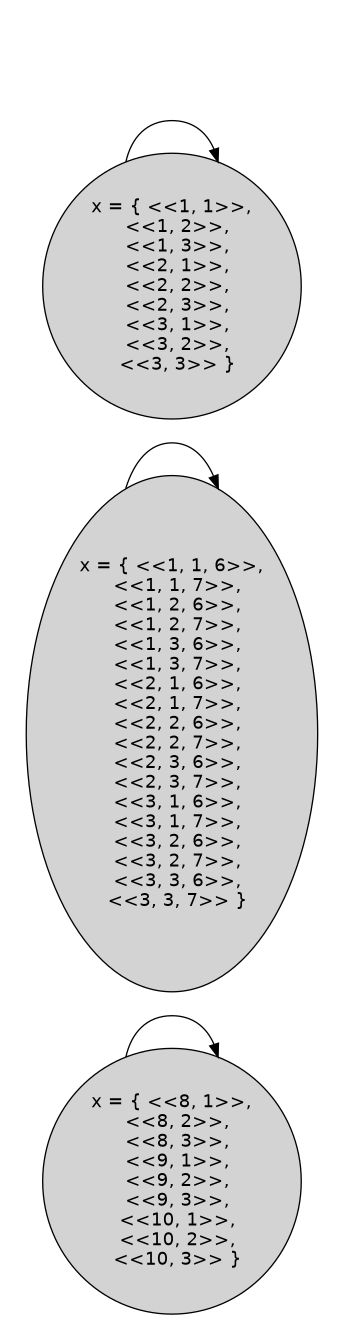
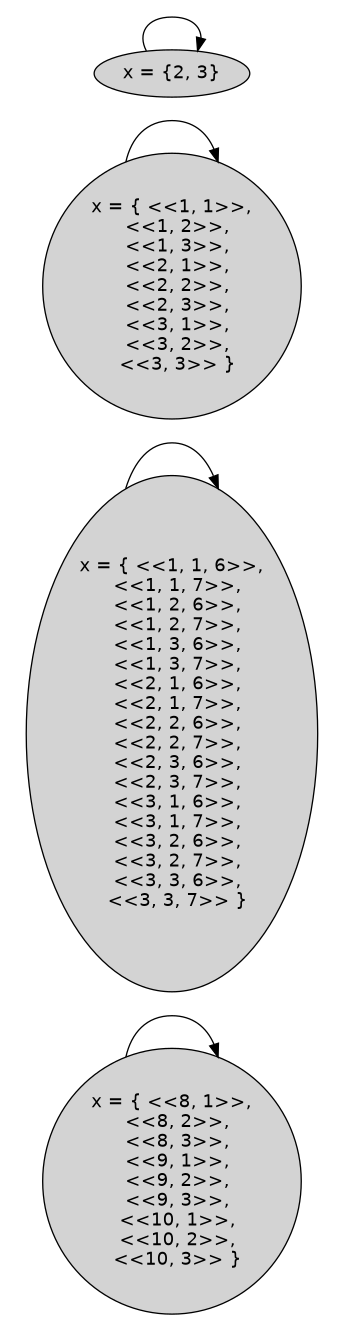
none -> (172, 74)
